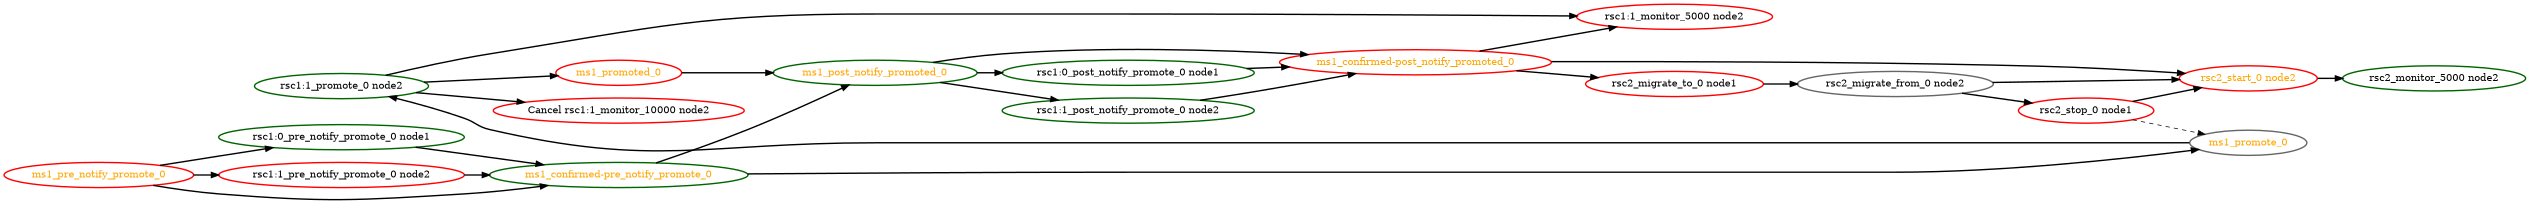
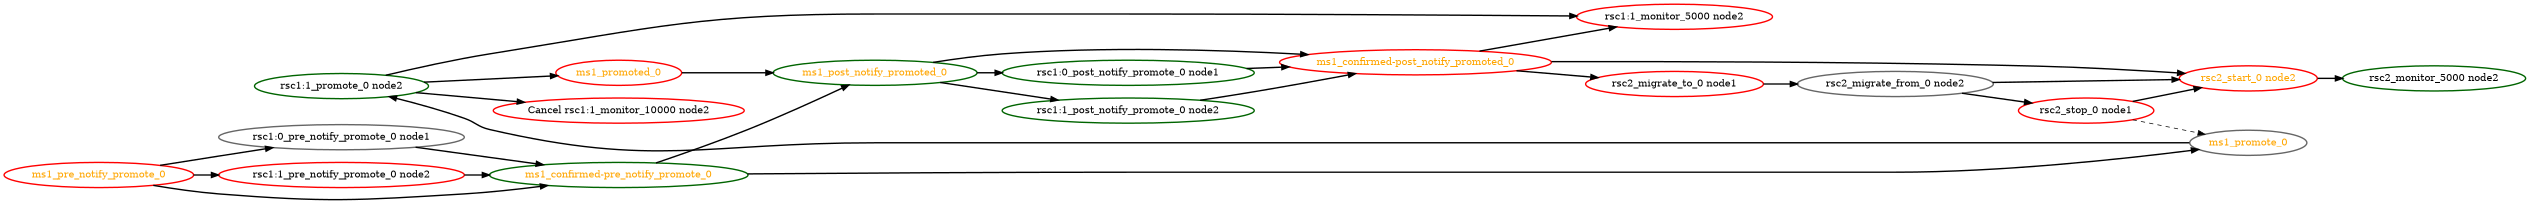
(342, 137) -> (342, 137)
